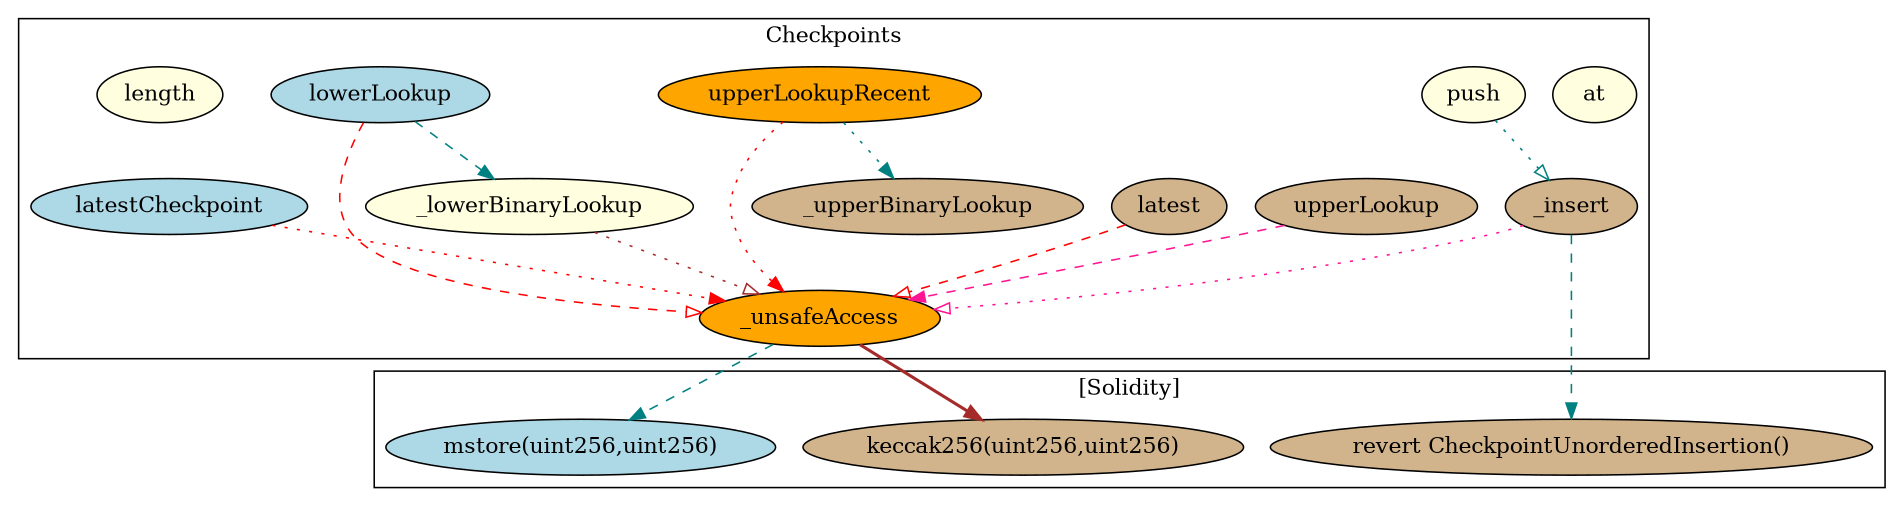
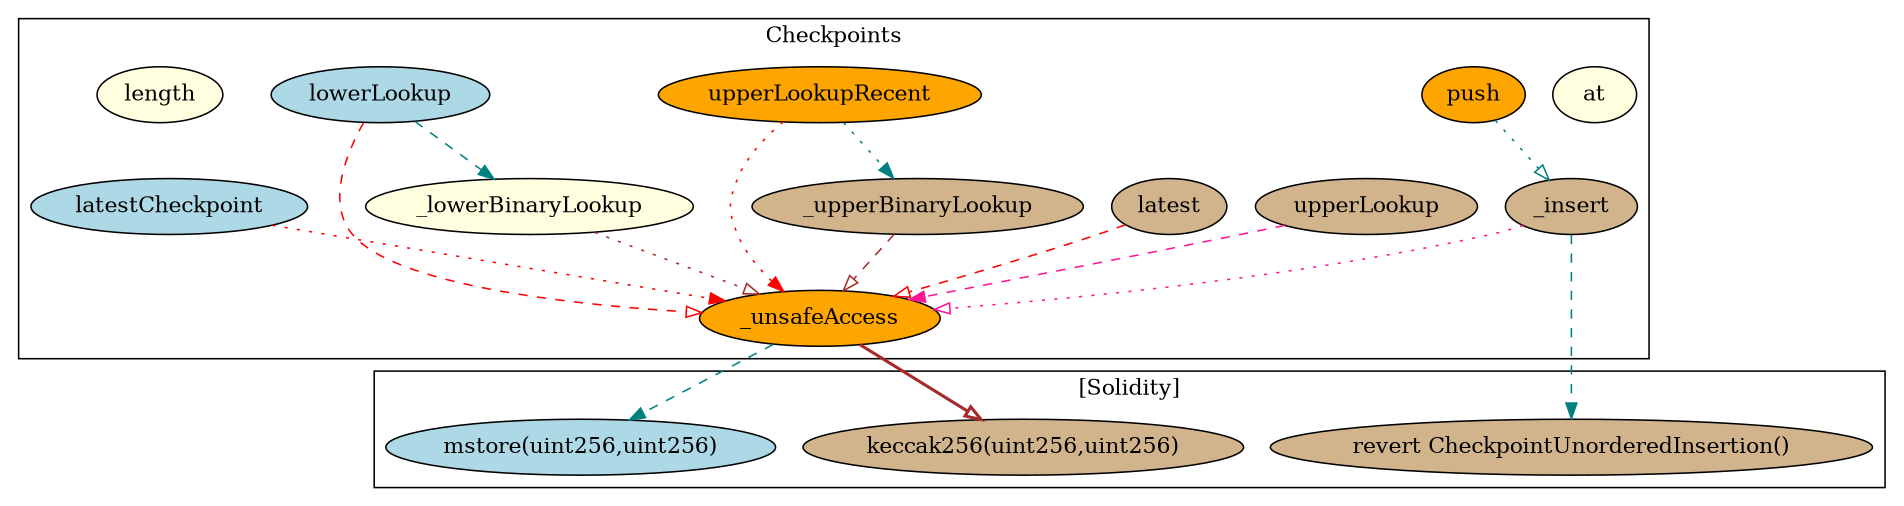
(1474, 95) -> (1474, 95)
none -> (874, 257)
(919, 381) -> (919, 381)
